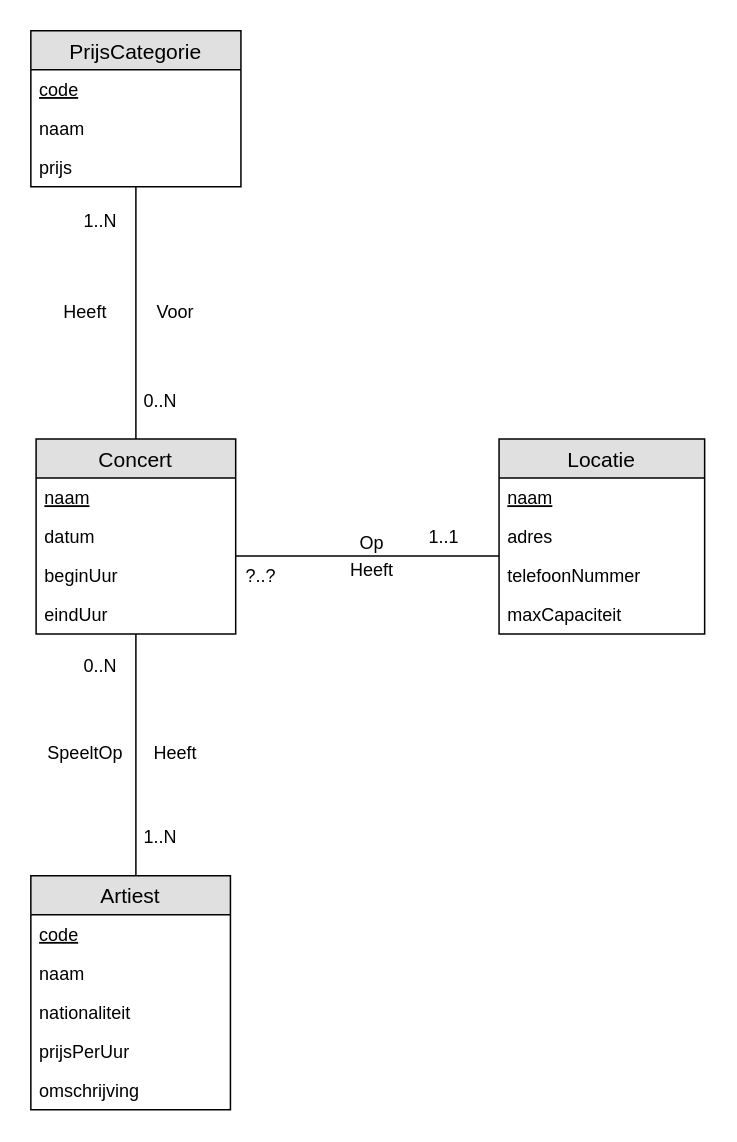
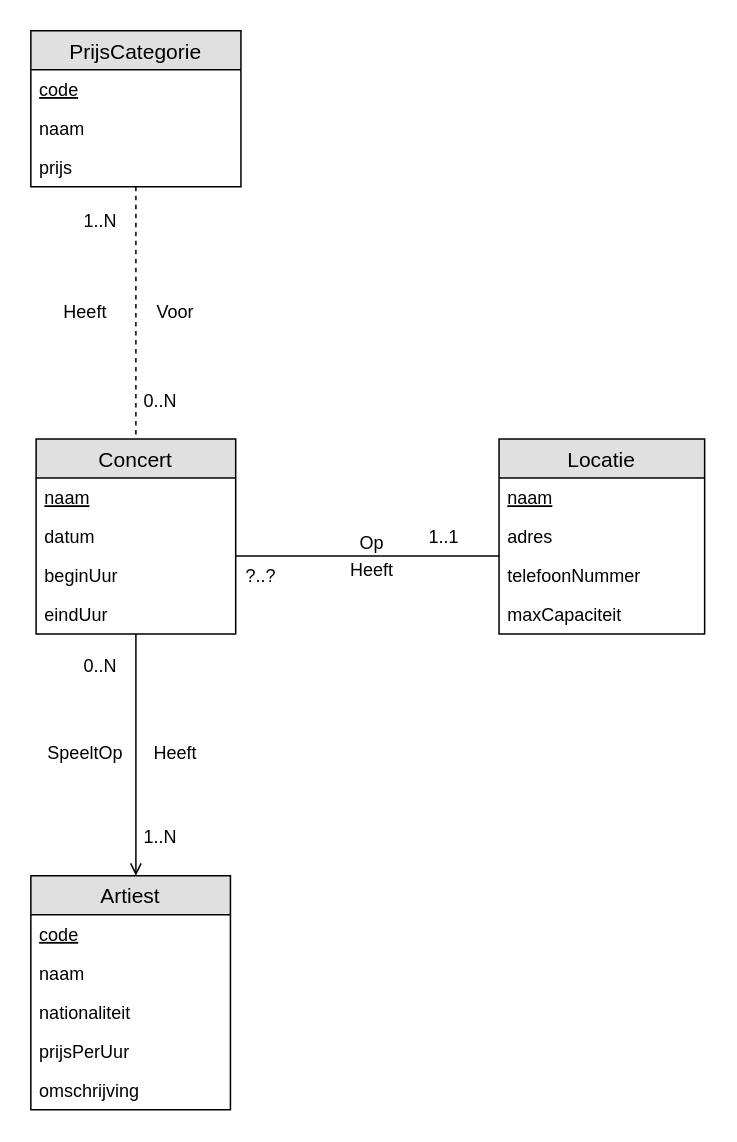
(136, 313) -> (136, 313)
(136, 869) -> (136, 868)
